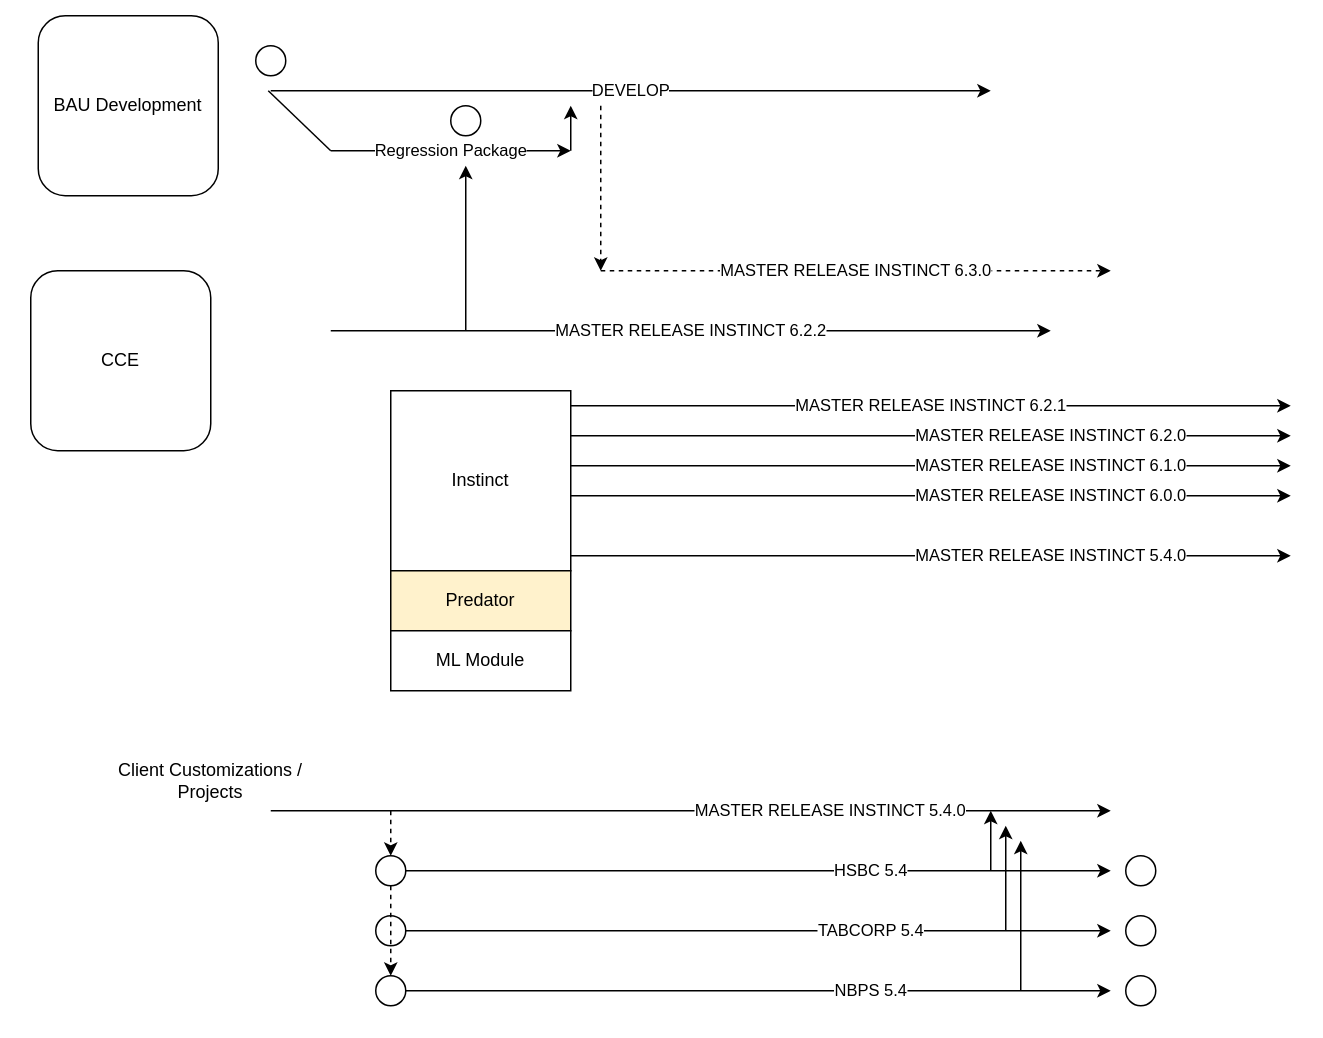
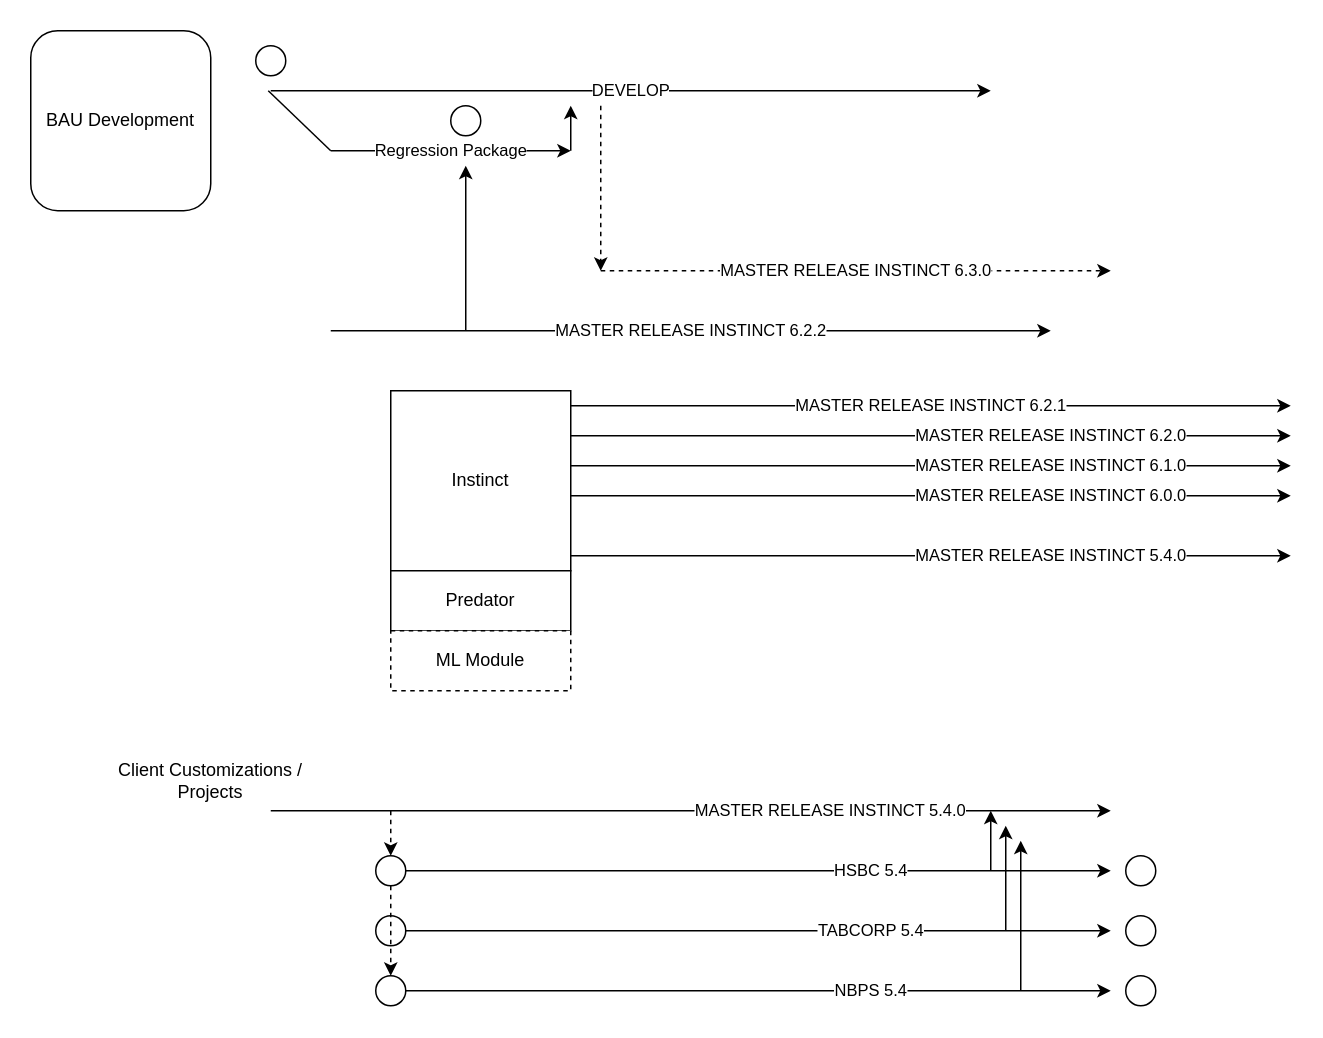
(128, 106) -> (121, 121)
(121, 361) -> none
(481, 601) -> (481, 601)
(481, 661) -> (481, 661)
